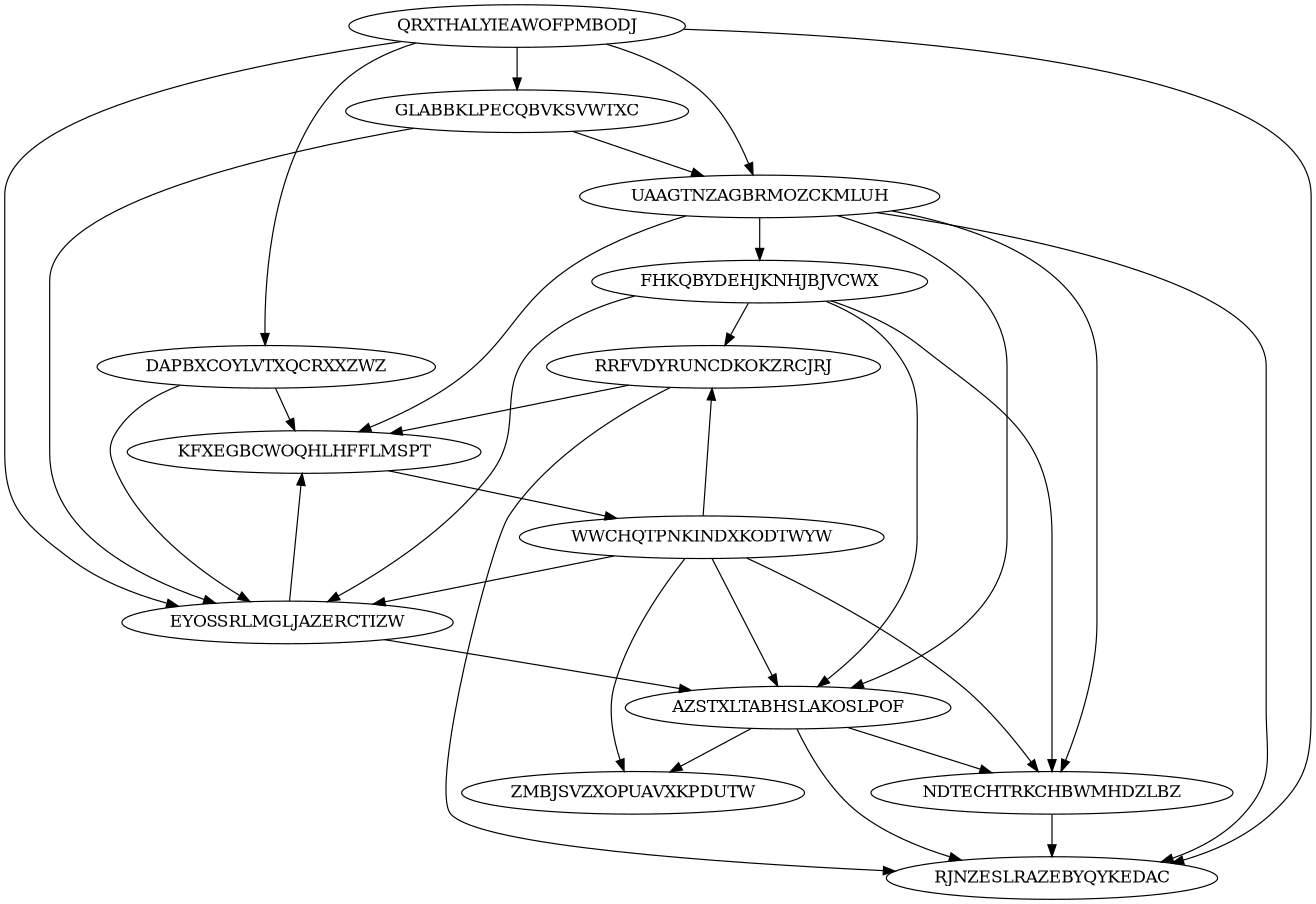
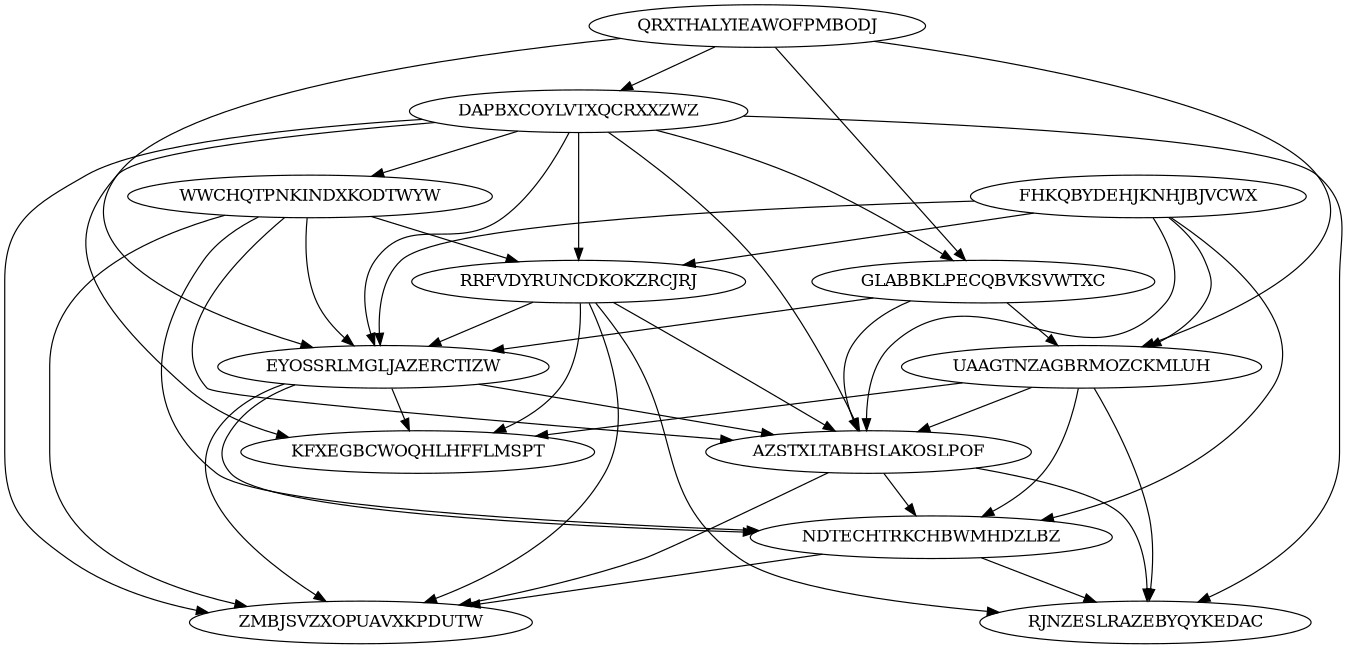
none -> (805, 179)
none -> (579, 190)
(1311, 222) -> (1276, 159)
(760, 233) -> (1211, 283)
none -> (6, 259)
none -> (760, 265)
none -> (486, 322)
none -> (852, 346)
none -> (719, 363)
none -> (594, 489)
none -> (212, 492)
(497, 493) -> (450, 152)
none -> (421, 514)
none -> (651, 579)
